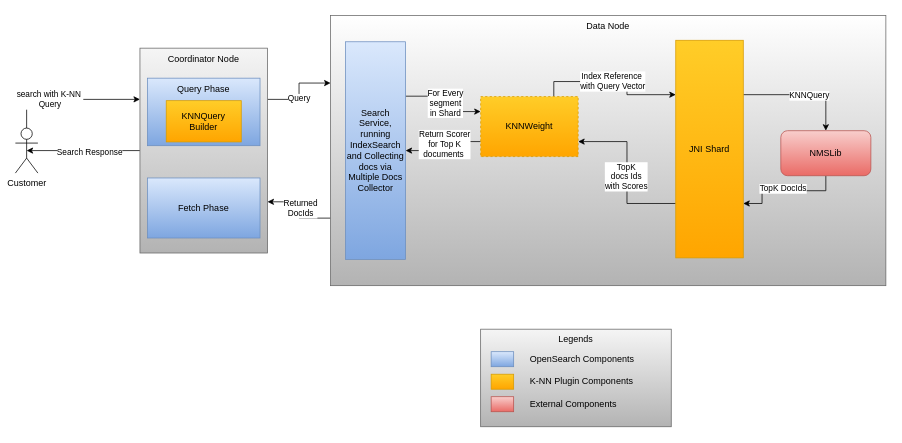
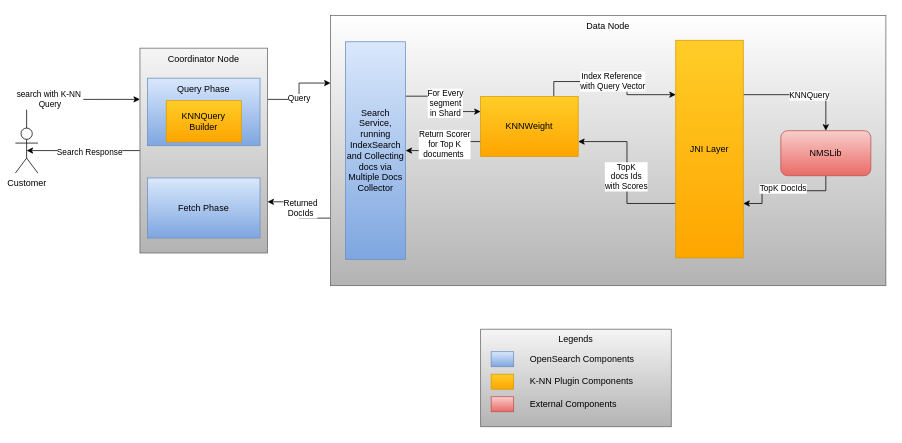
(529, 126) -> (529, 126)
(709, 149) -> (709, 149)
